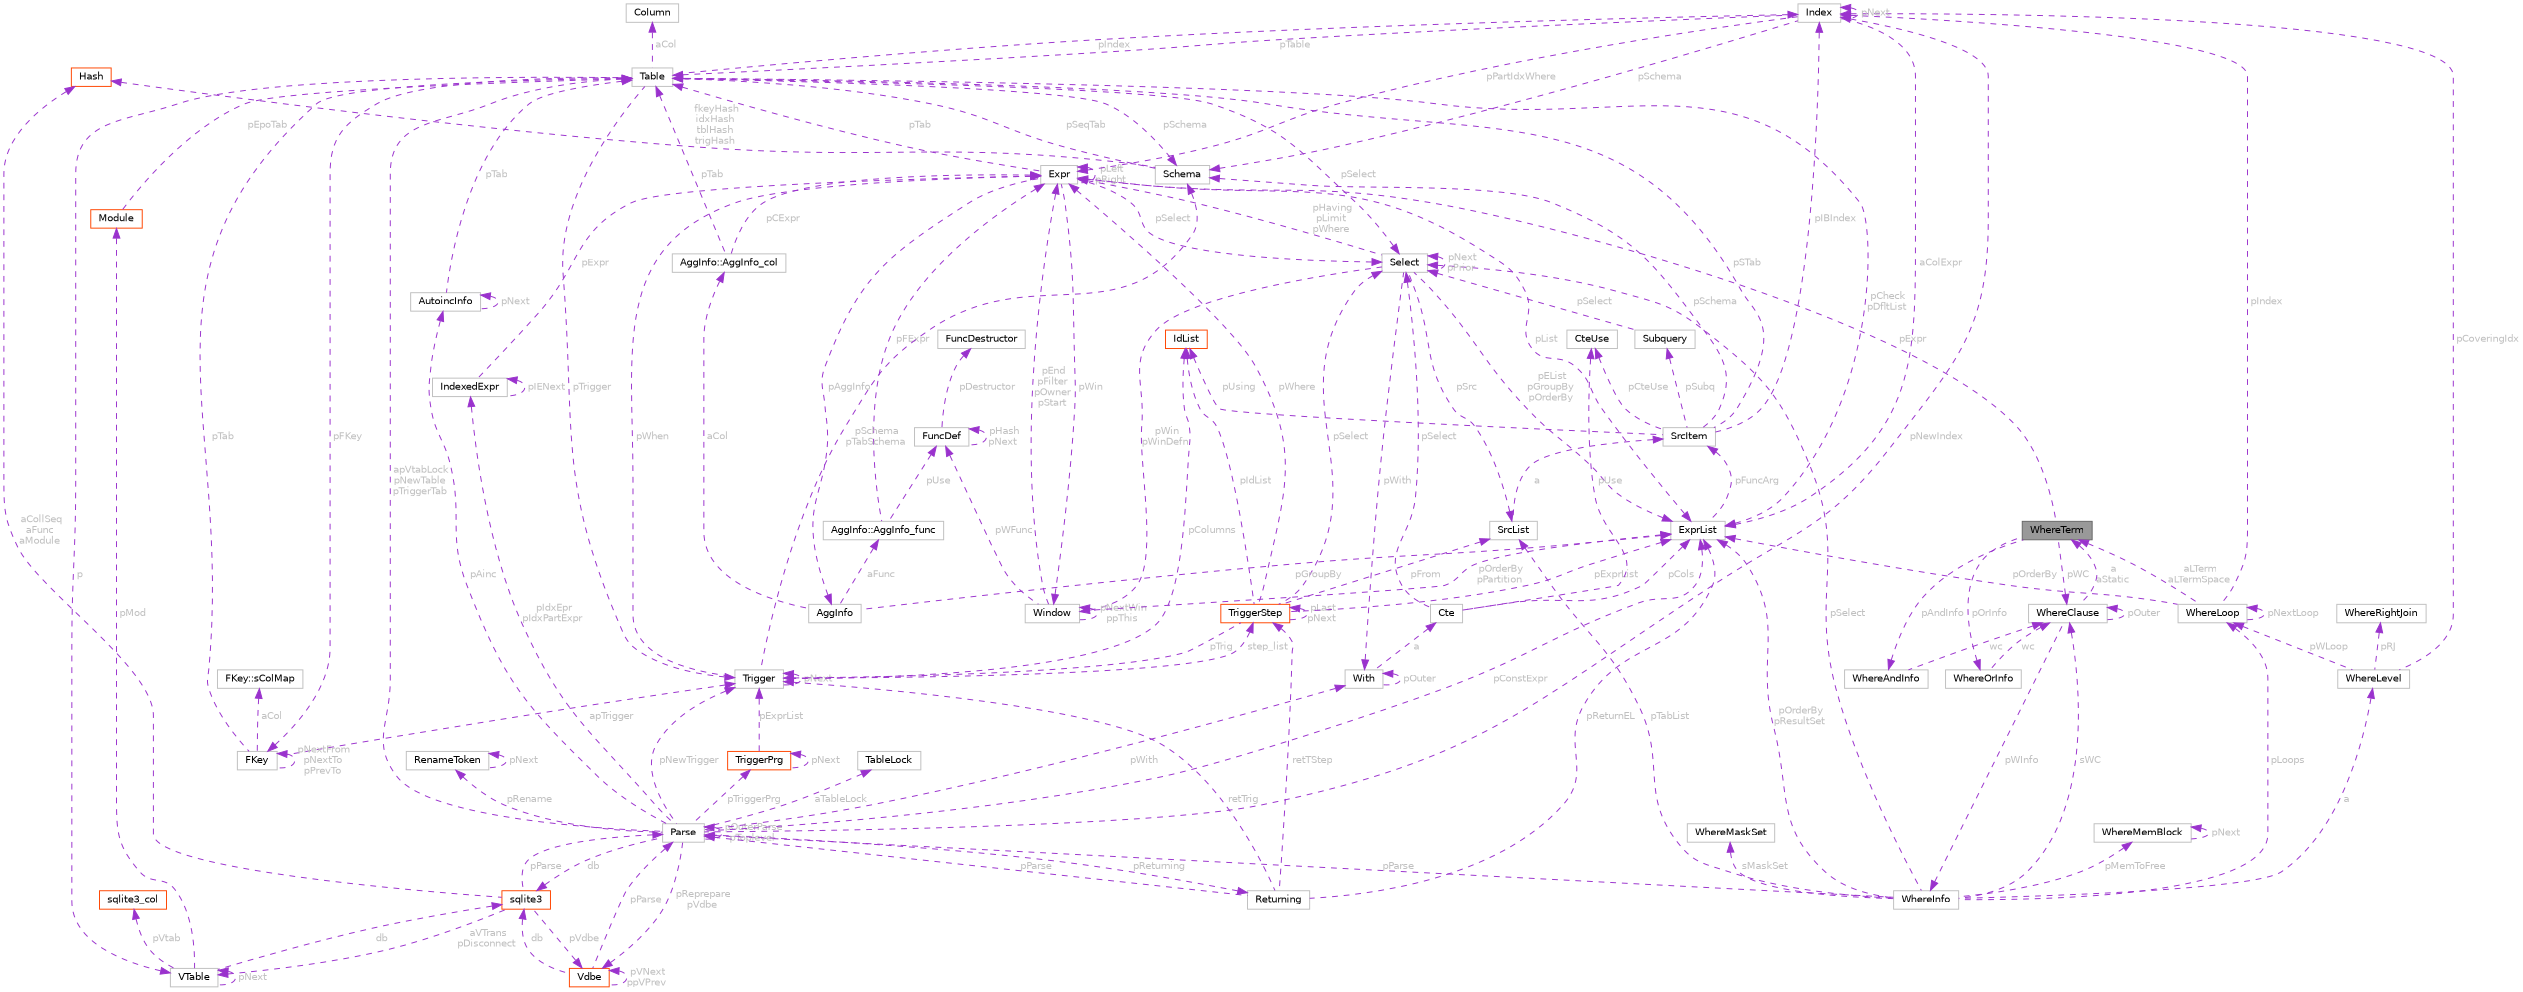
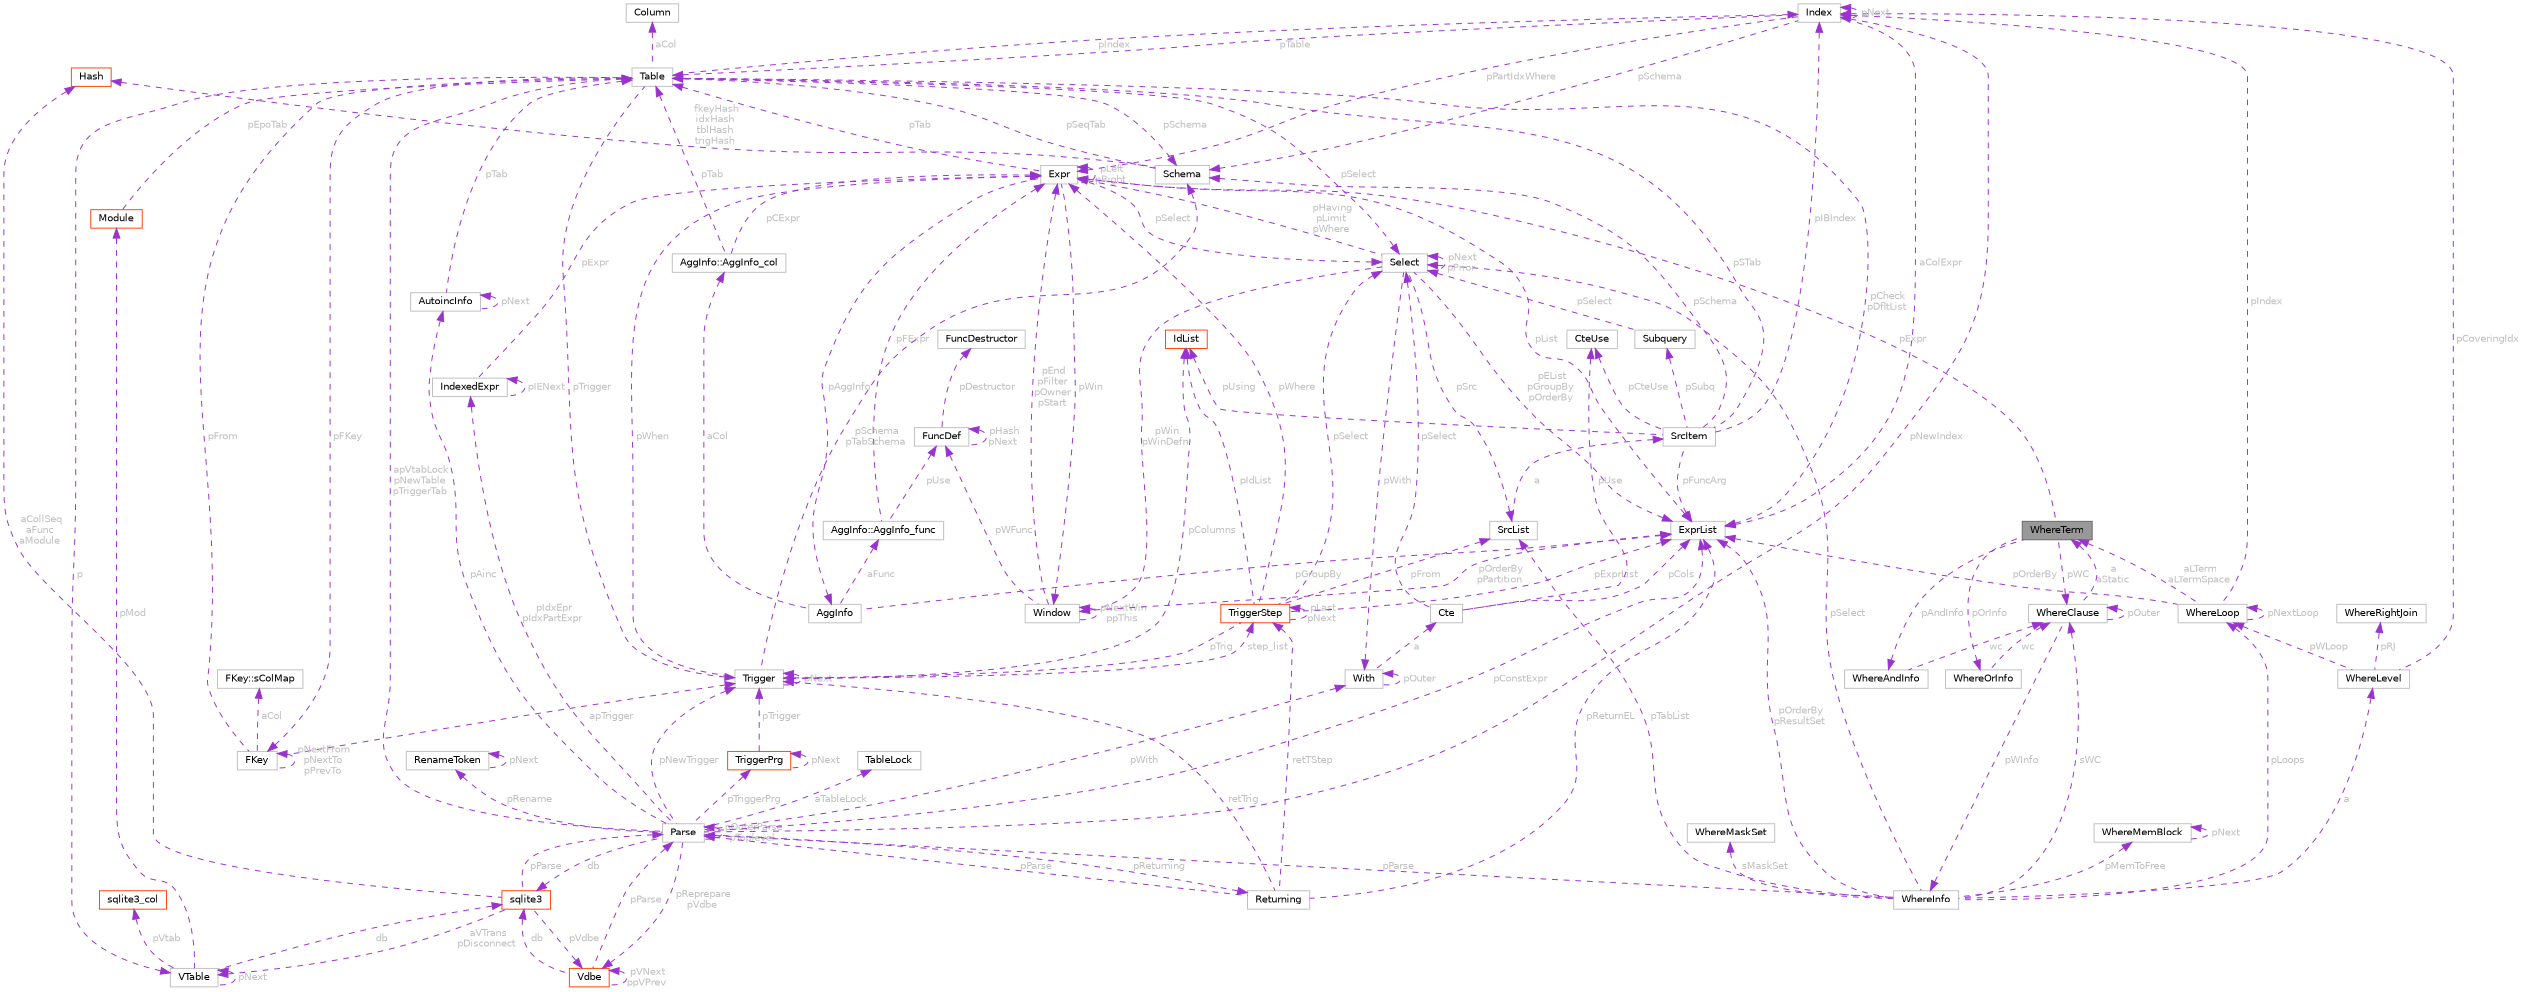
(221, 437) -> (221, 437)
(1730, 488) -> (1677, 480)
(780, 716) -> (780, 716)
